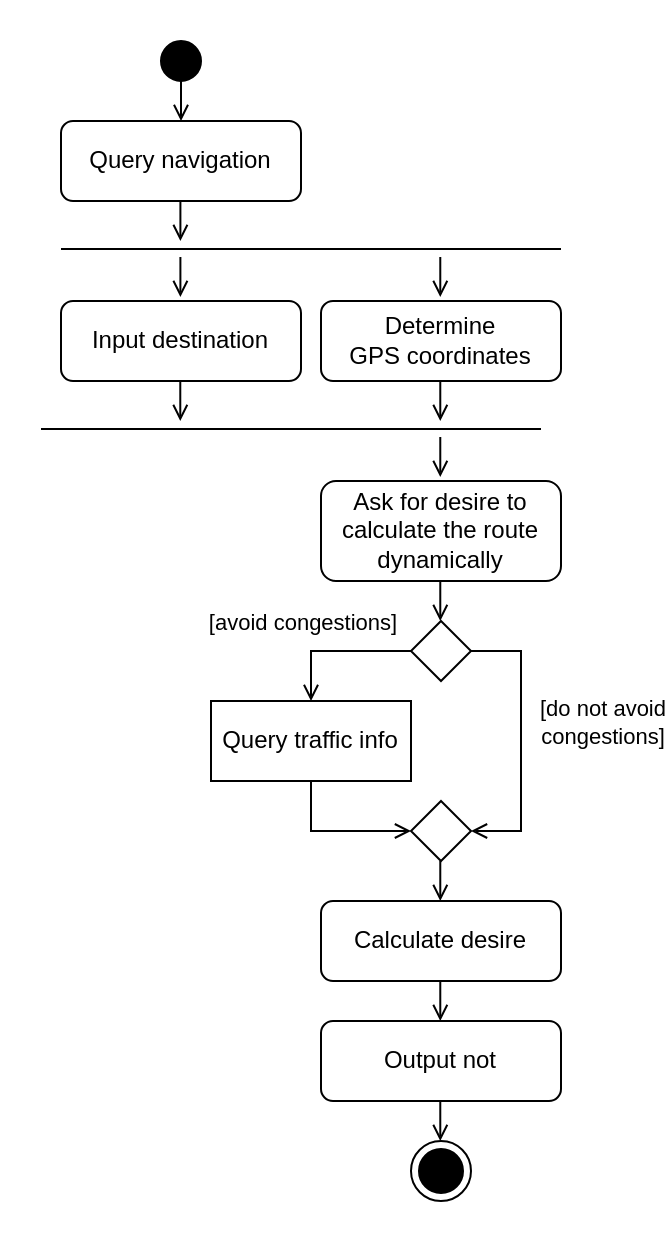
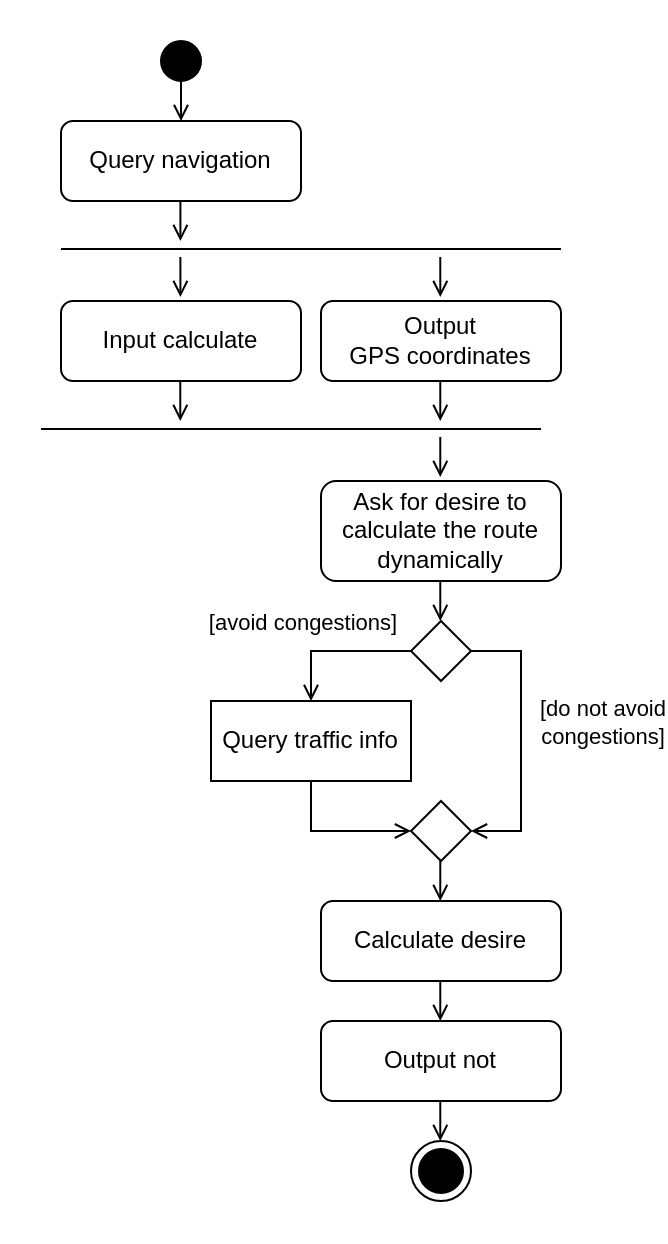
(181, 341) -> (181, 341)
(441, 341) -> (441, 341)
